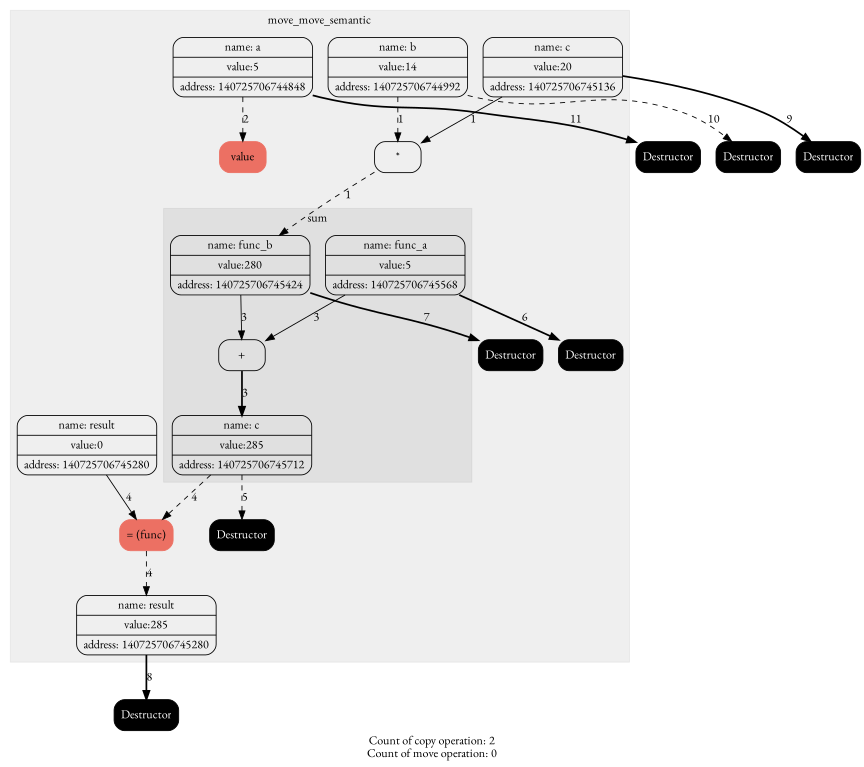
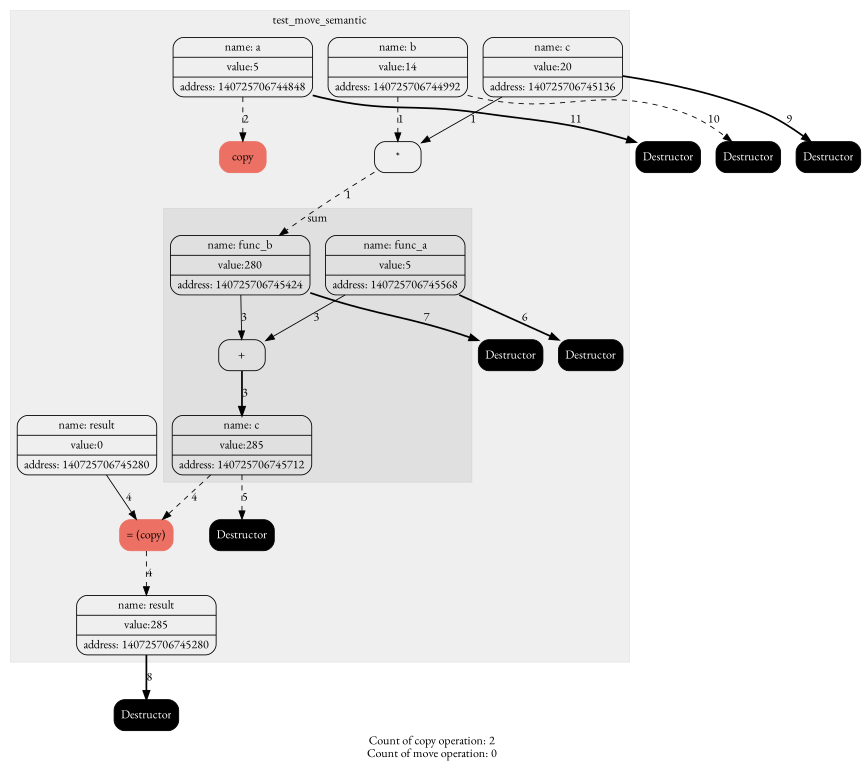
(320, 20) -> (320, 20)
(243, 157) -> (243, 157)
(146, 535) -> (146, 535)
